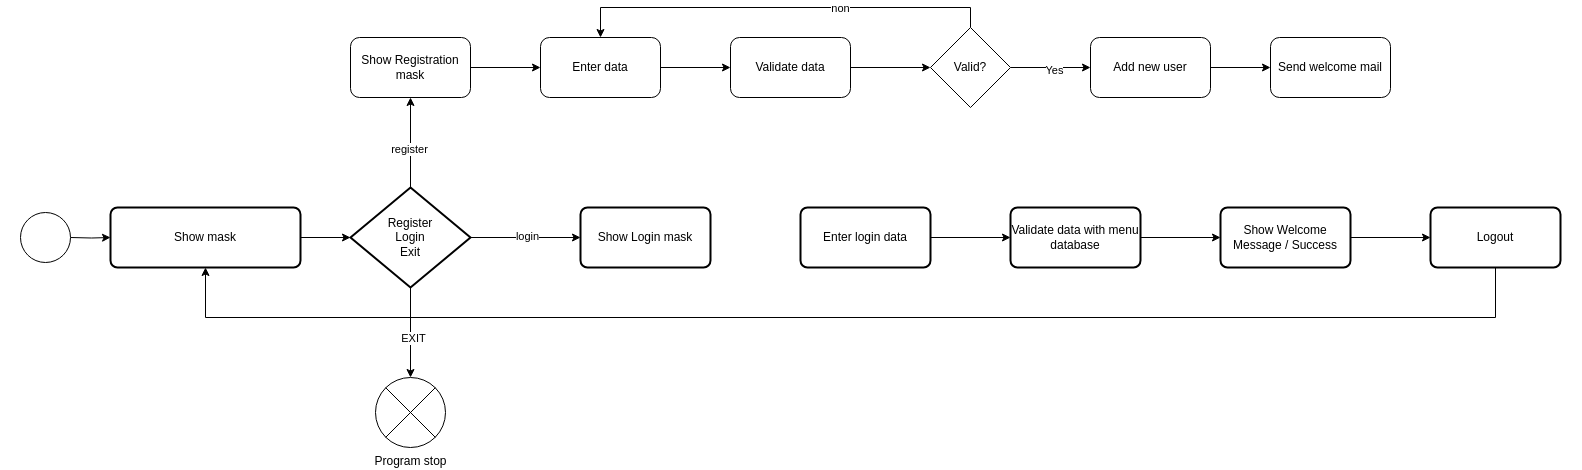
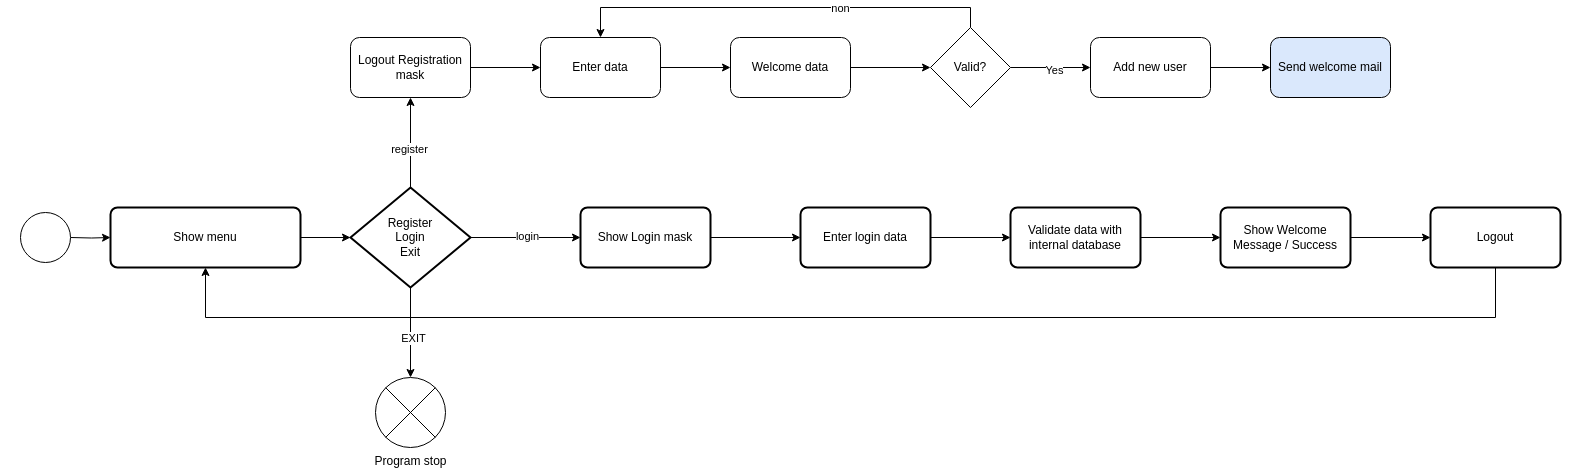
(411, 68) -> (411, 68)
(791, 68) -> (791, 68)
(1331, 68) -> (1331, 68)
(206, 238) -> (206, 238)
none -> (752, 238)
(1076, 238) -> (1076, 238)
